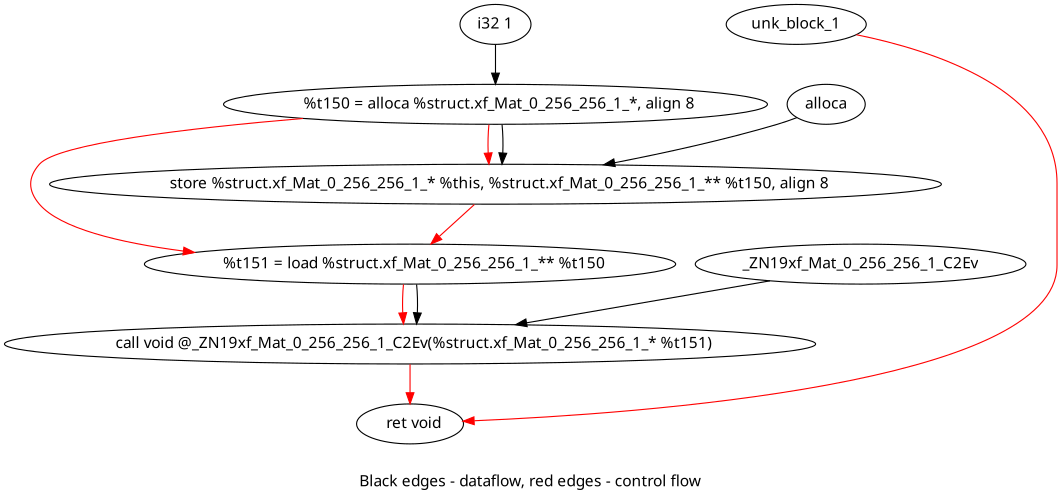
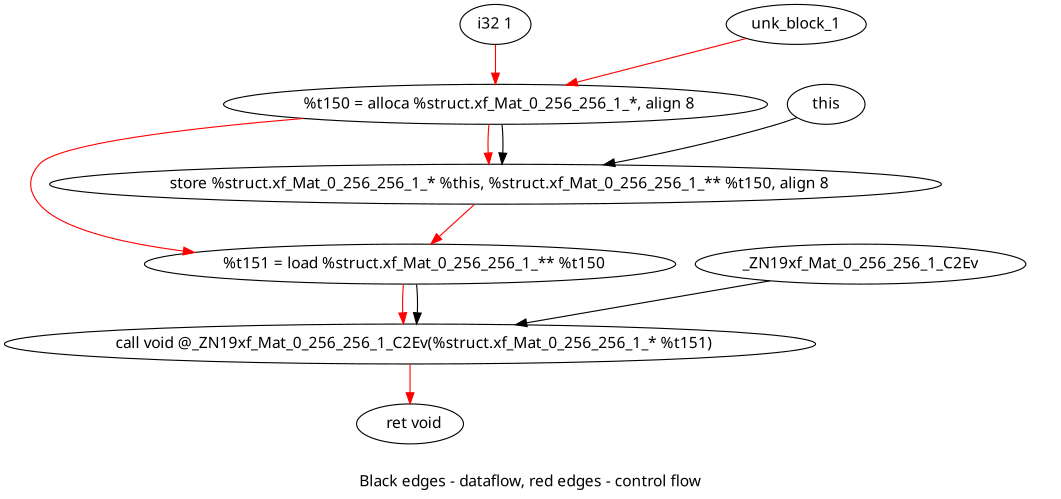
(495, 59) -> (495, 59)
(826, 104) -> (826, 104)
(957, 350) -> (662, 60)
